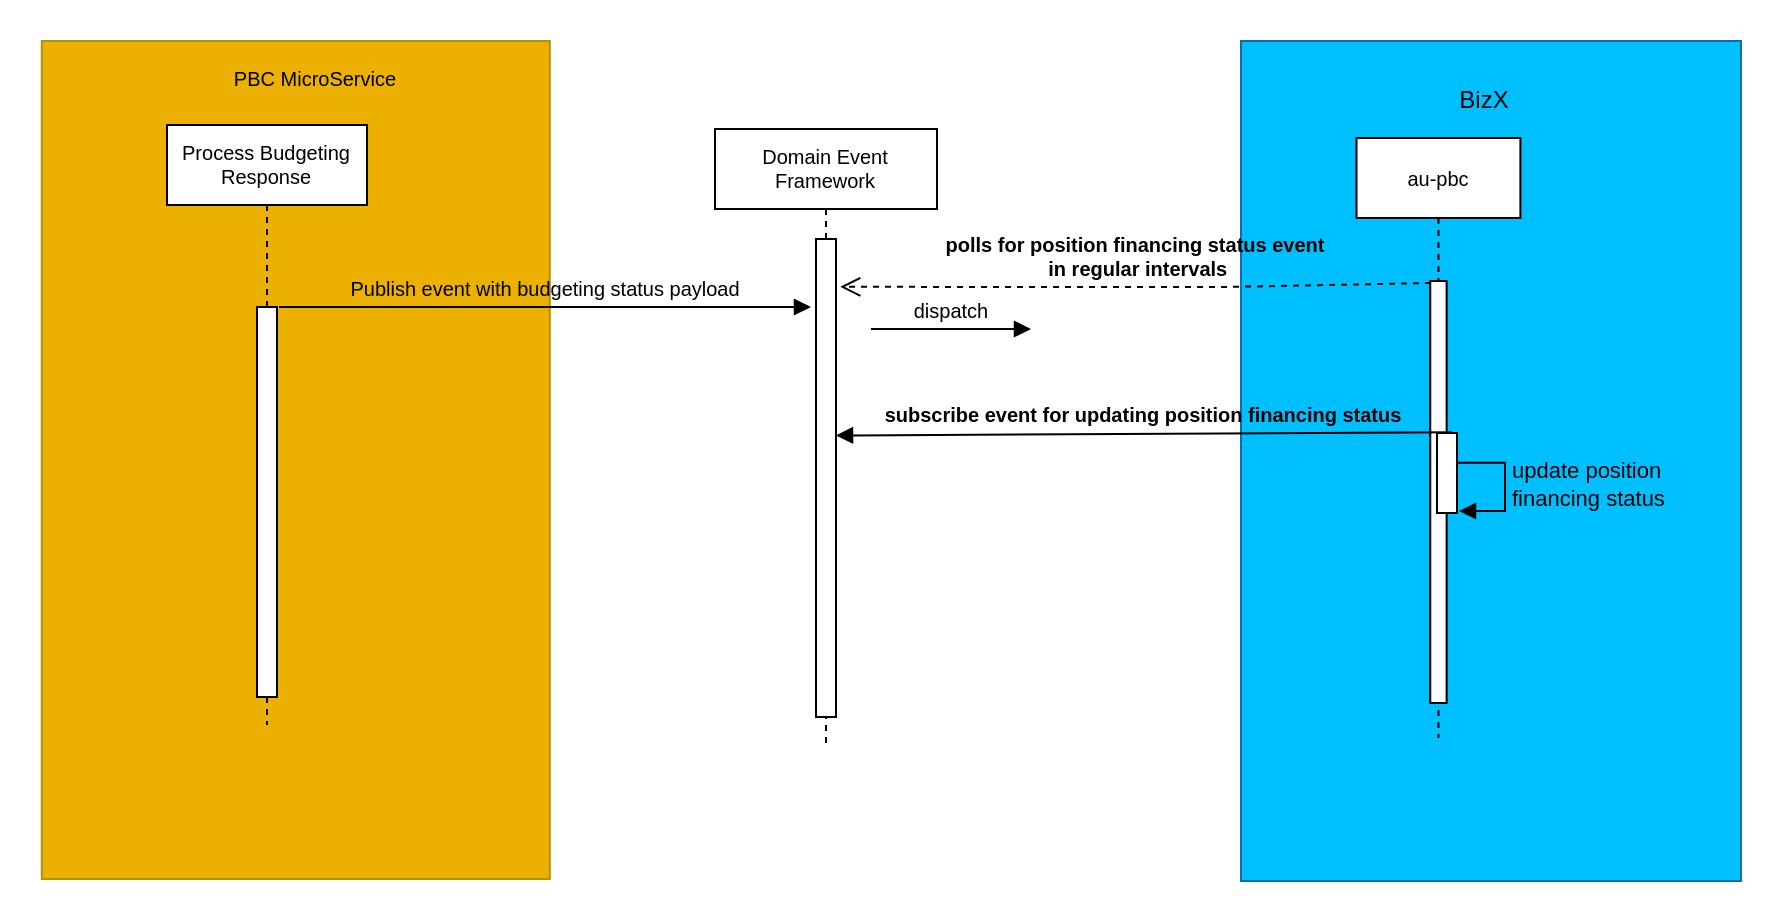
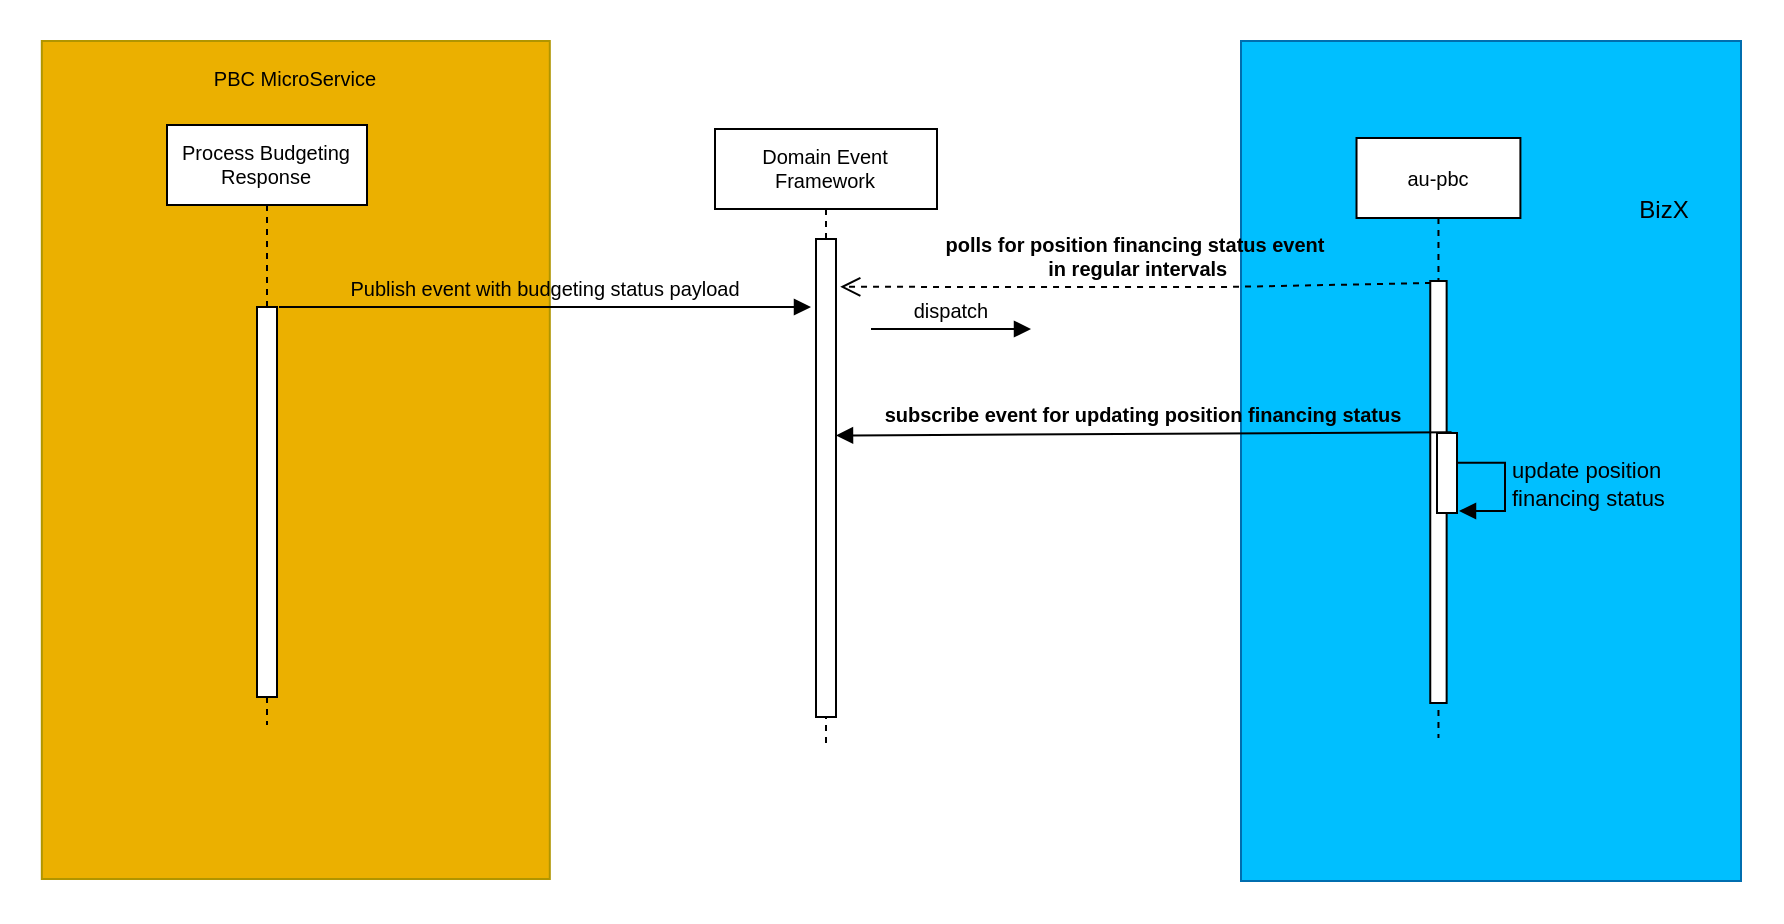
(316, 79) -> (296, 79)
(1485, 101) -> (1665, 211)
